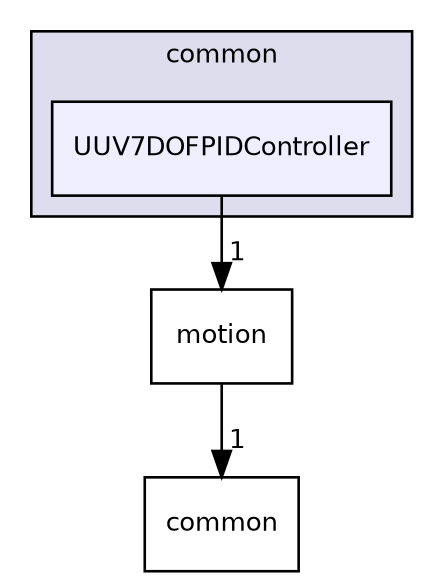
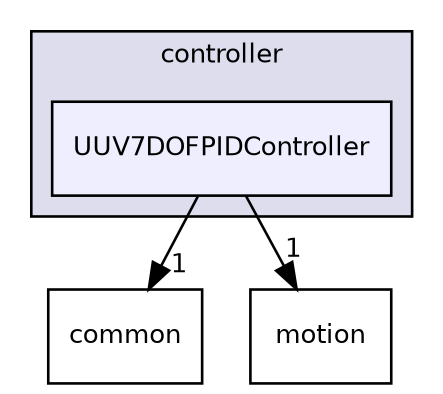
(222, 56) -> (222, 56)
(222, 418) -> (179, 233)
